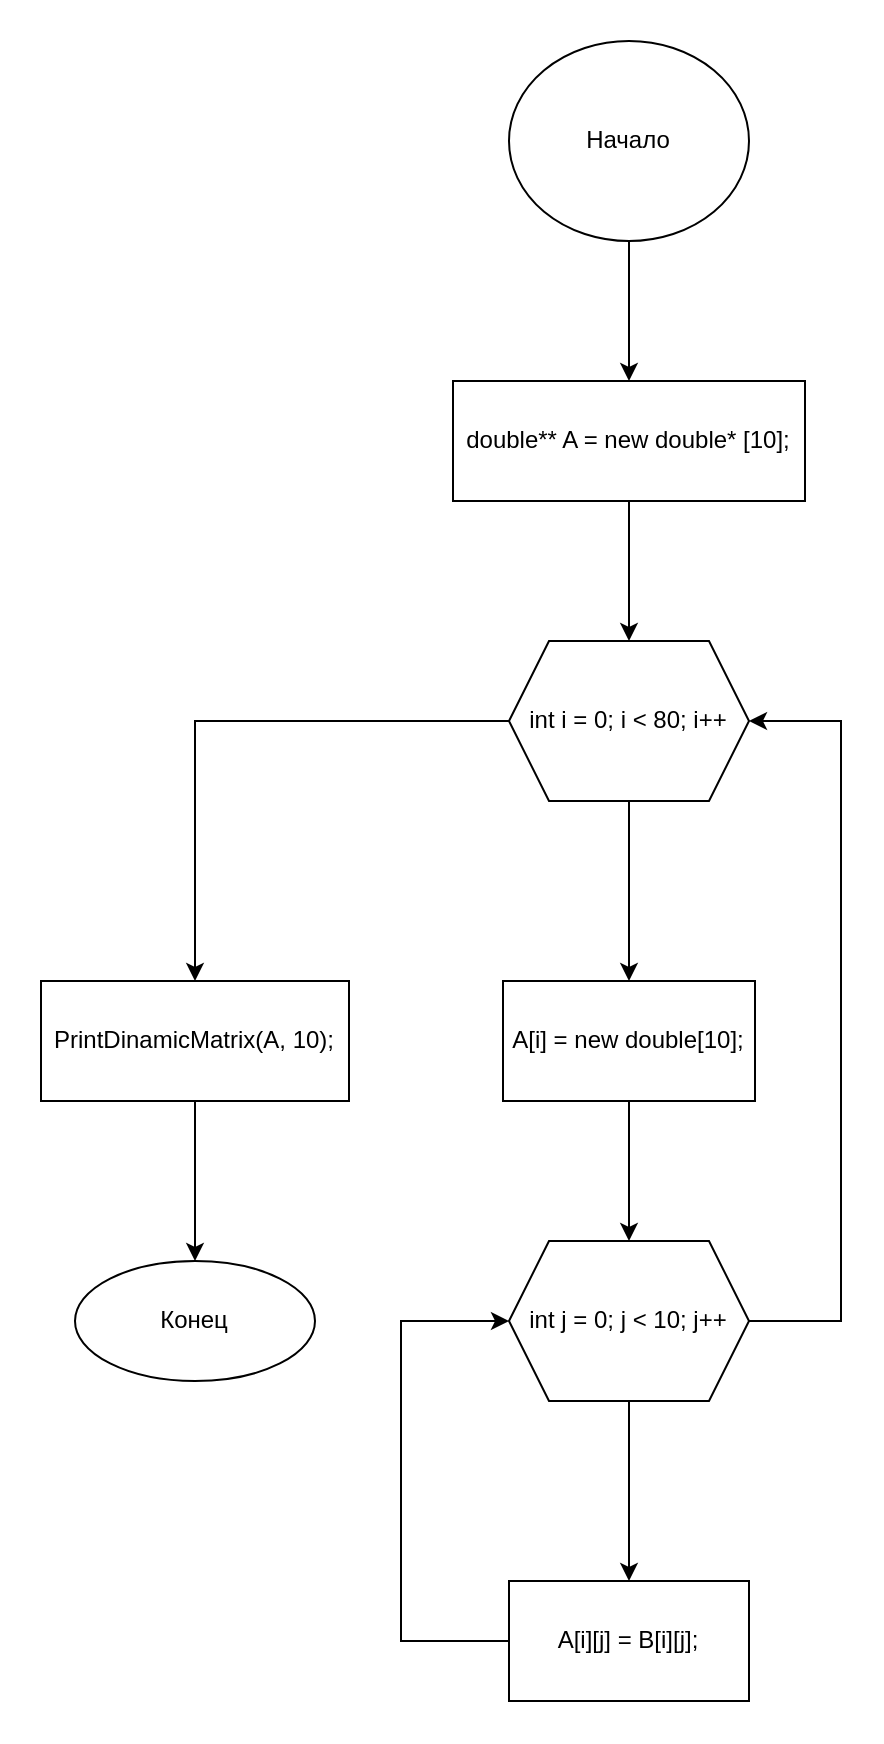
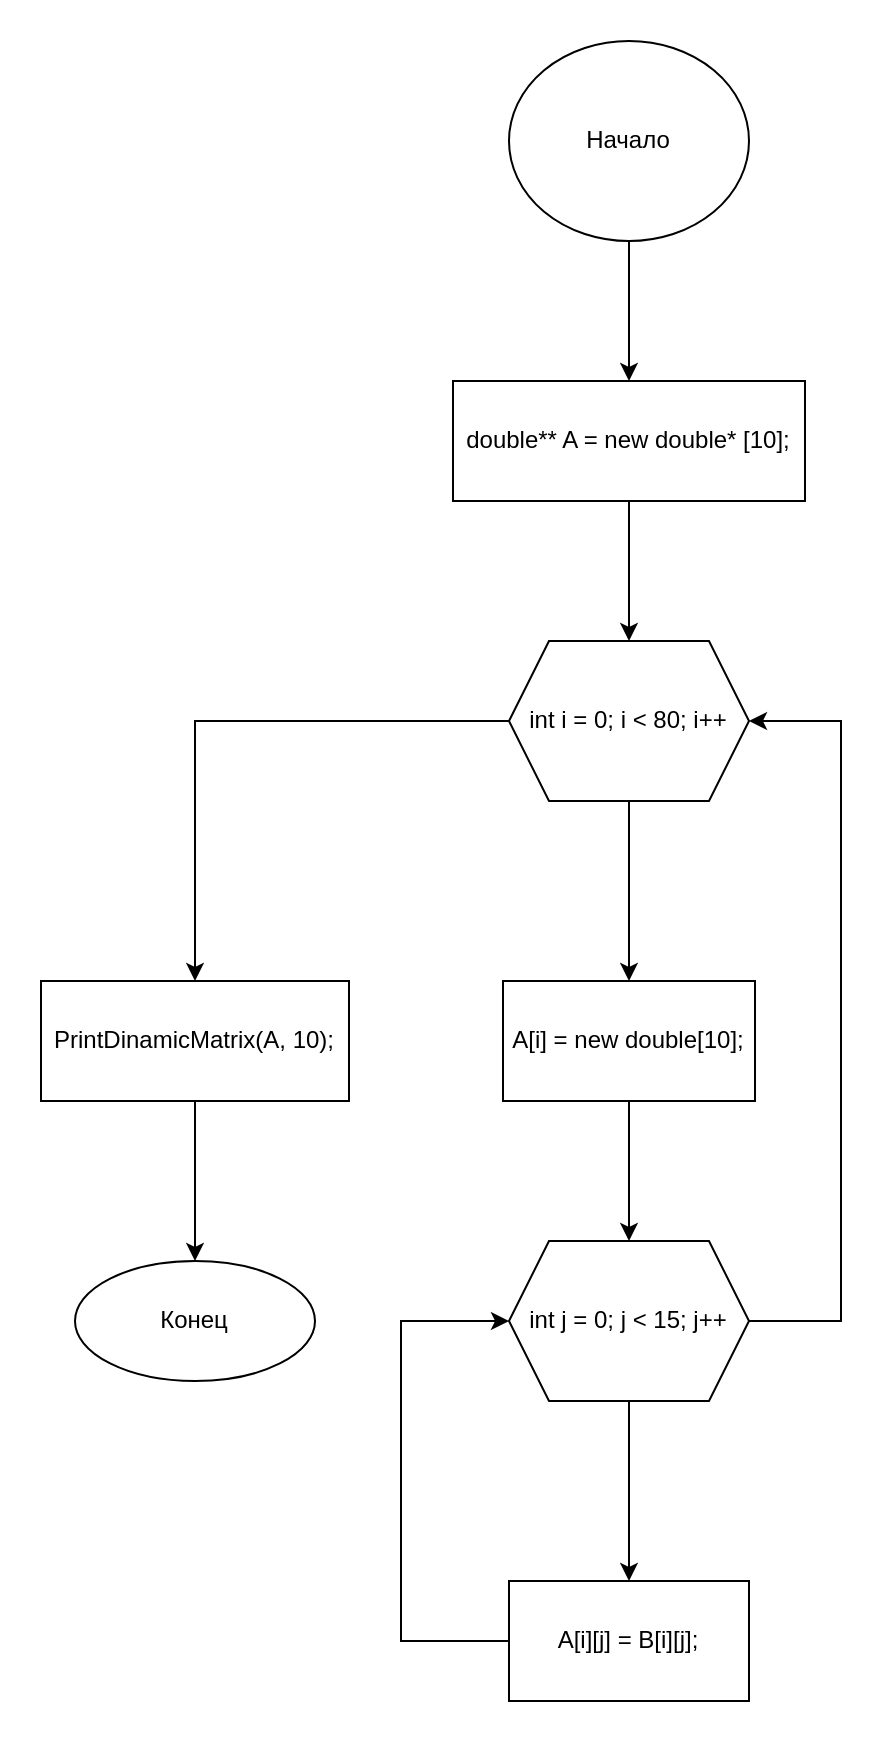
(629, 1321) -> (629, 1321)
